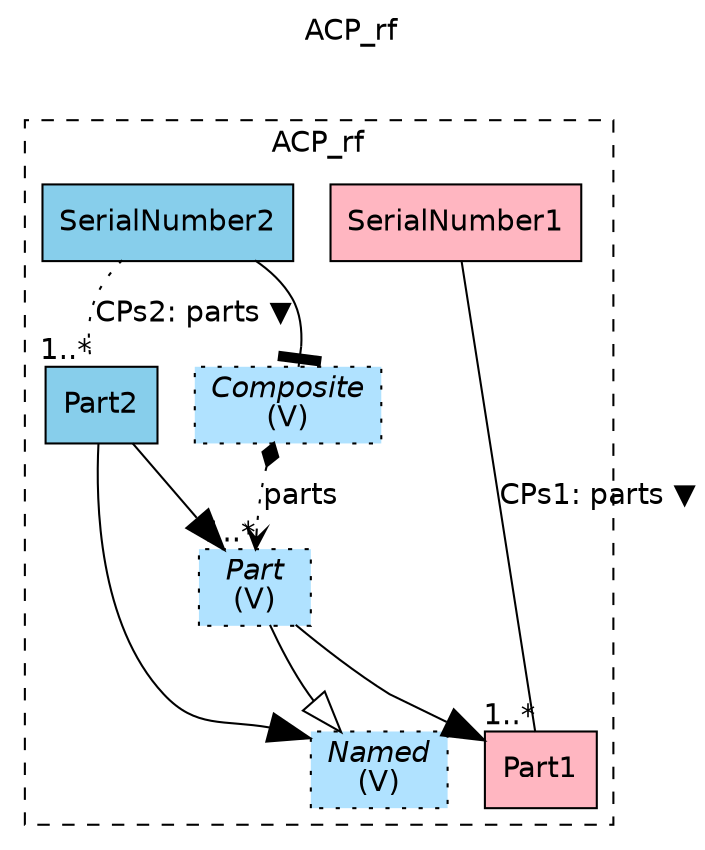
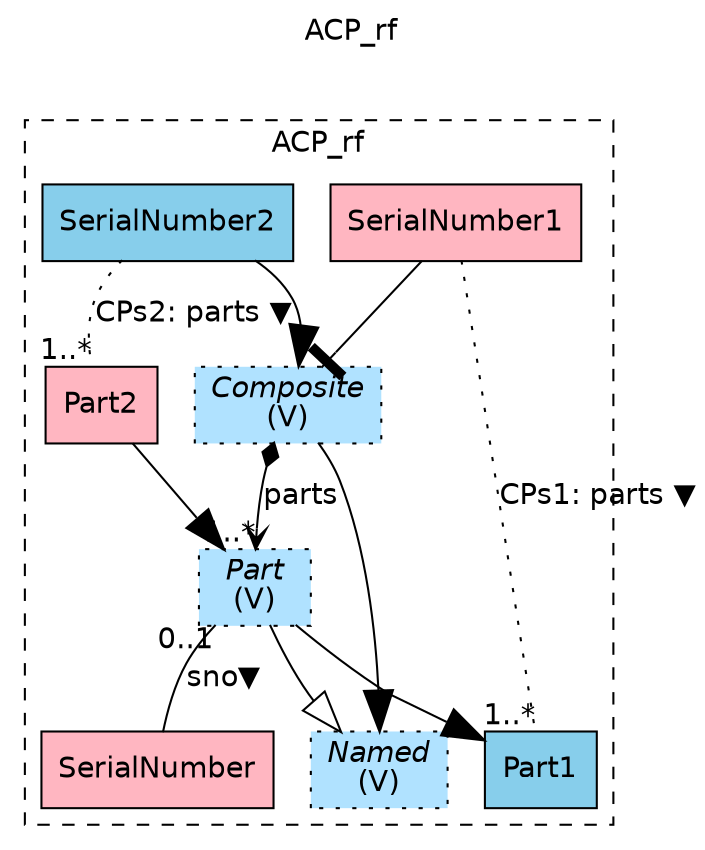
(291, 297) -> (291, 297)
none -> (379, 307)
(102, 405) -> (102, 405)
(498, 496) -> (498, 496)
(260, 497) -> (260, 497)
(124, 630) -> (363, 562)
none -> (157, 770)
(541, 770) -> (541, 770)
